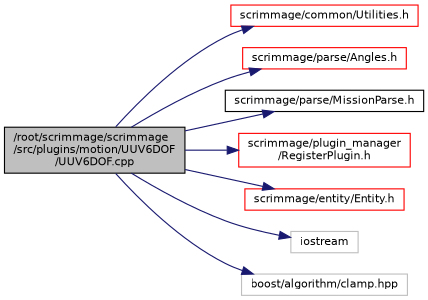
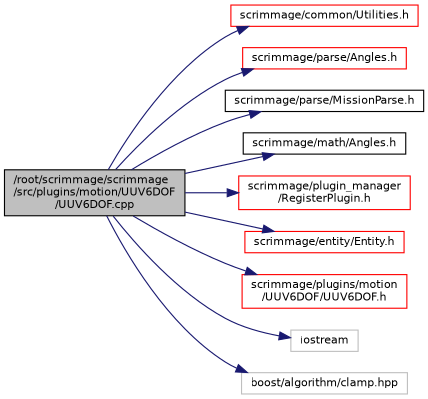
none -> (324, 143)
none -> (324, 291)
